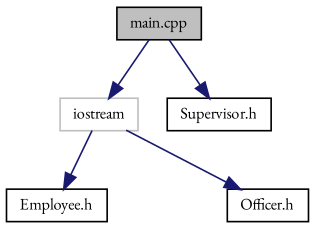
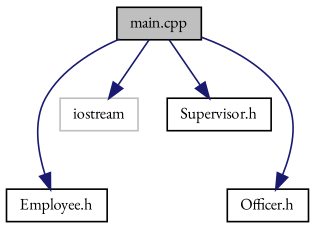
(81, 153) -> (50, 90)
(176, 156) -> (278, 87)
